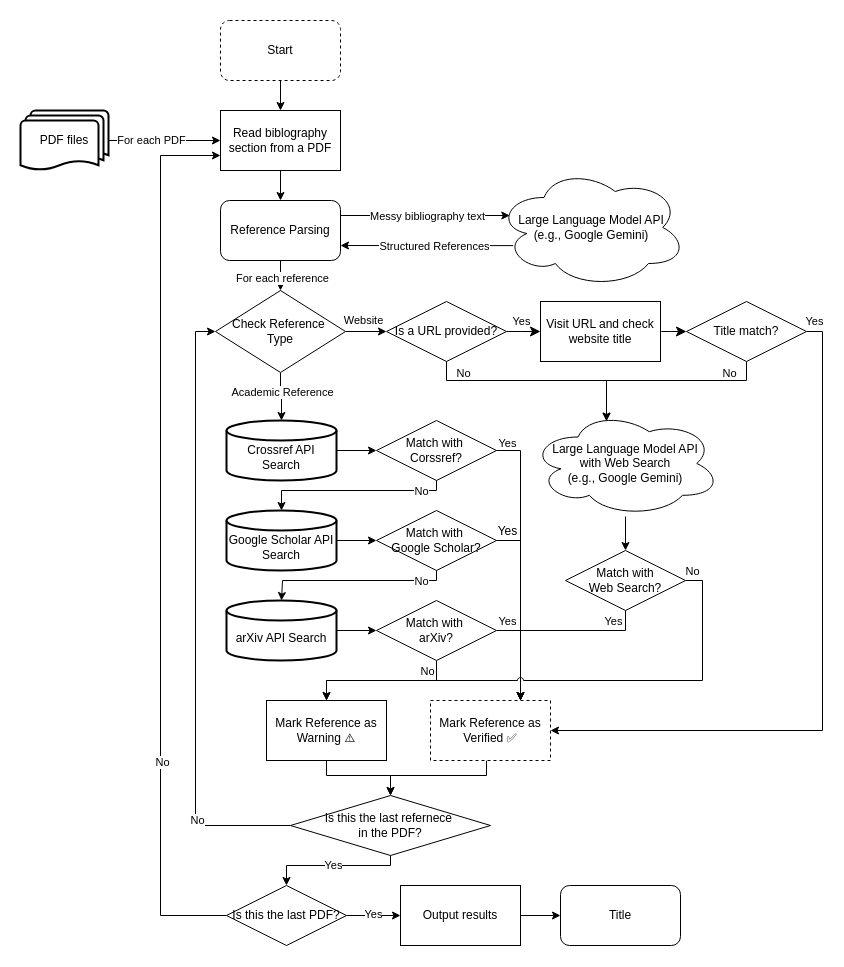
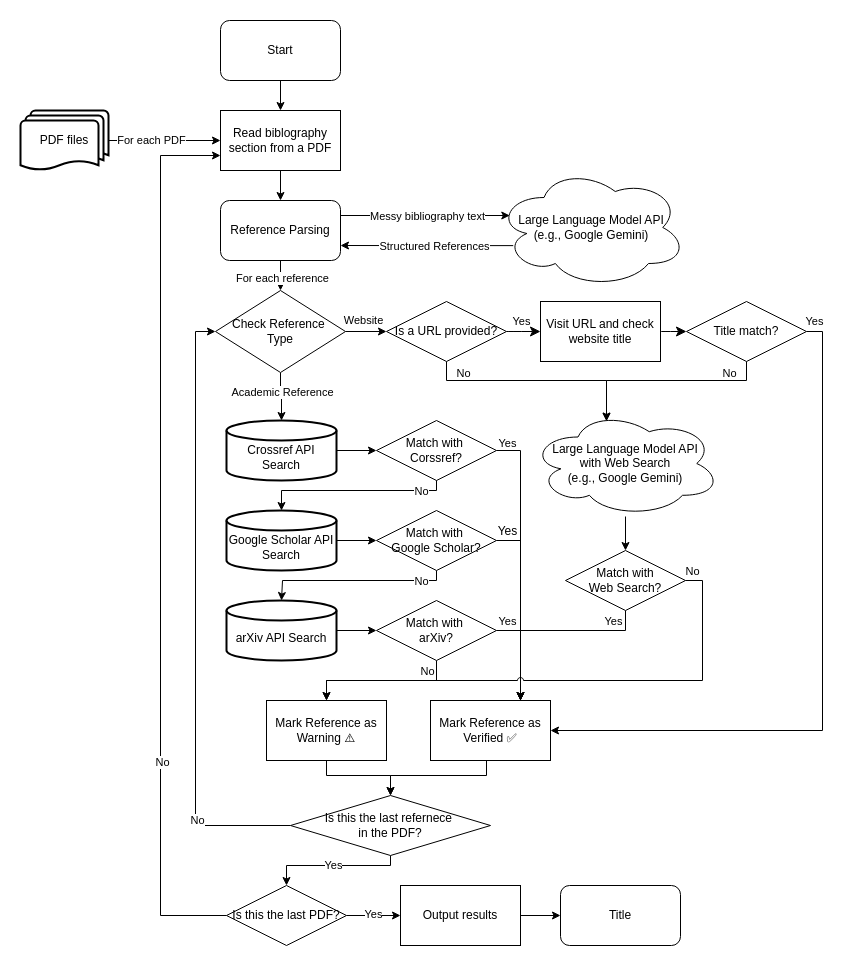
(281, 51) -> (281, 51)
(491, 731) -> (491, 731)
